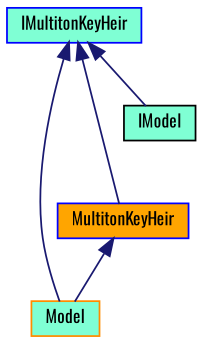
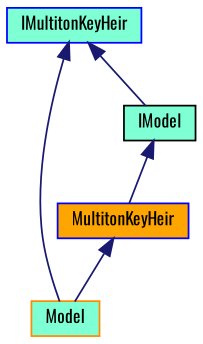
(101, 132) -> (138, 180)
